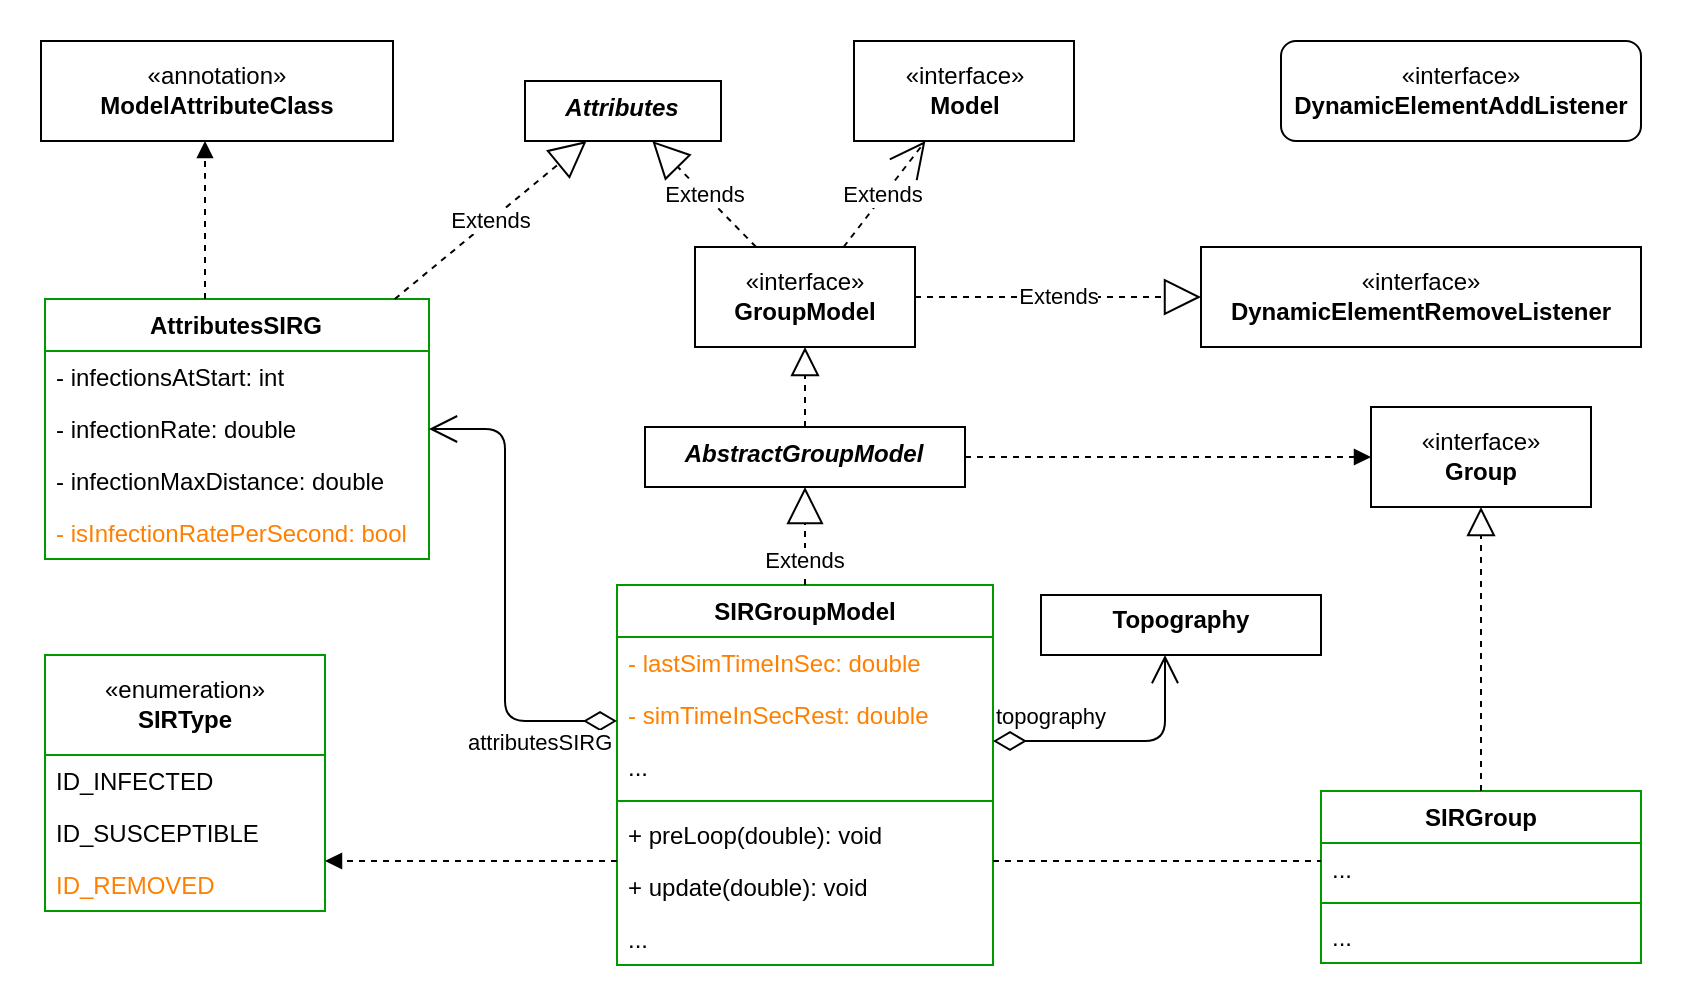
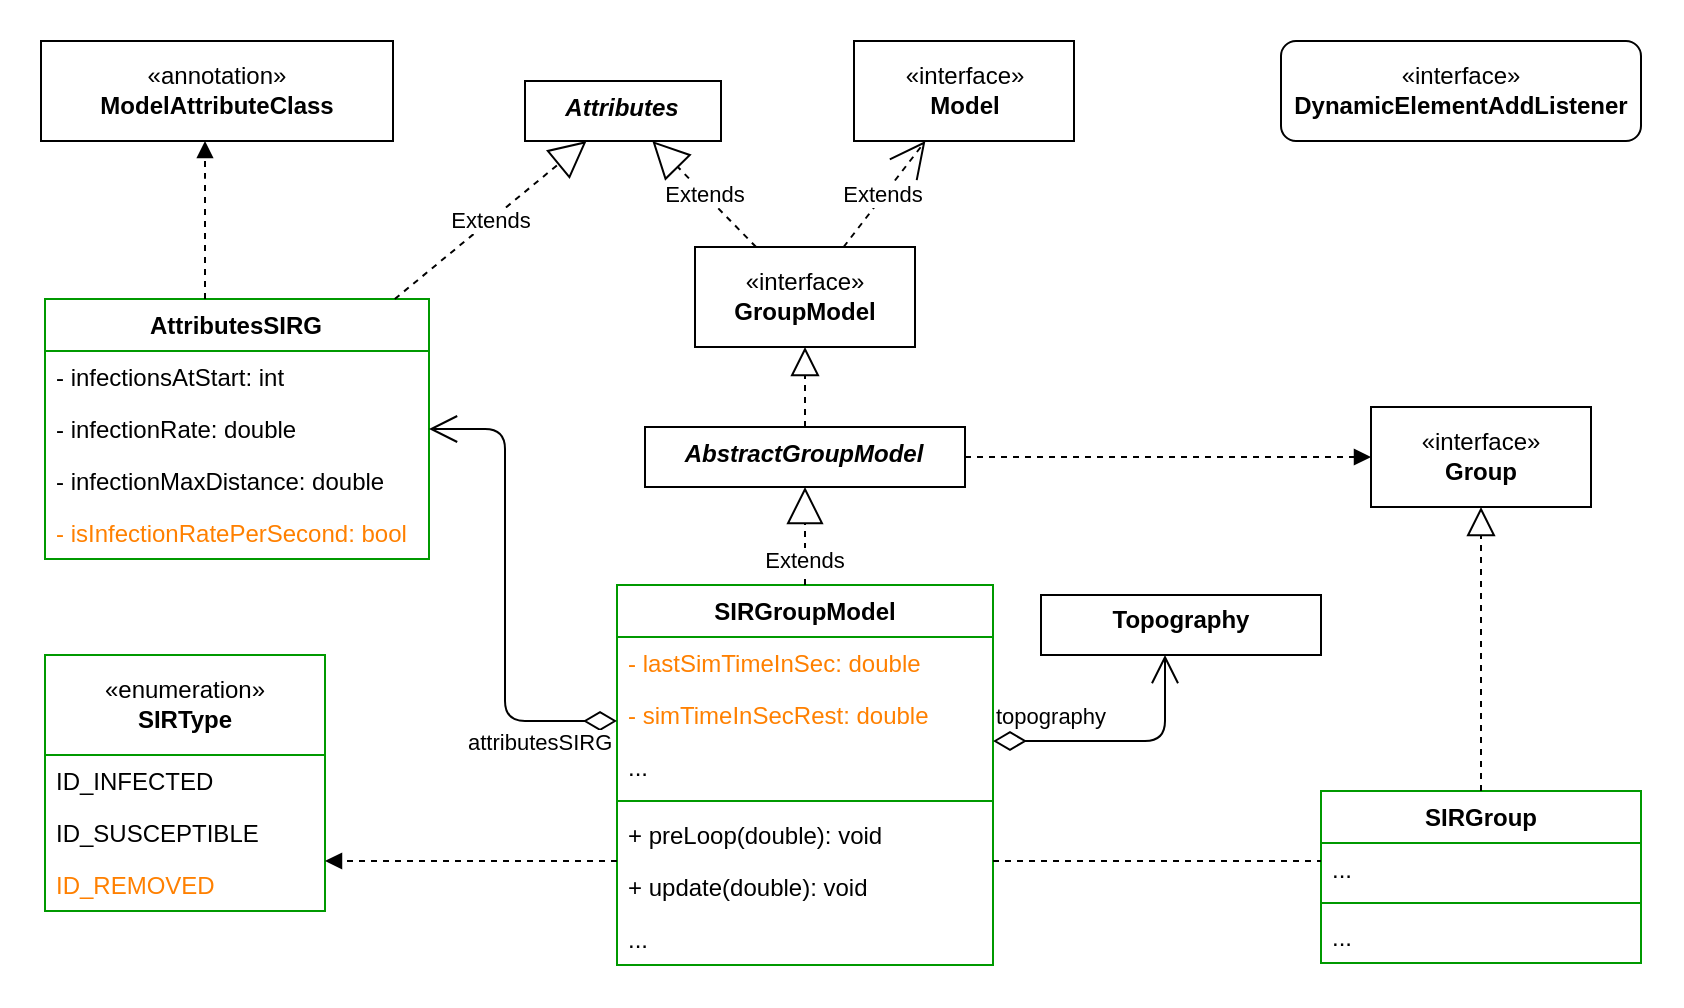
(1039, 297) -> none
(1421, 297) -> none
